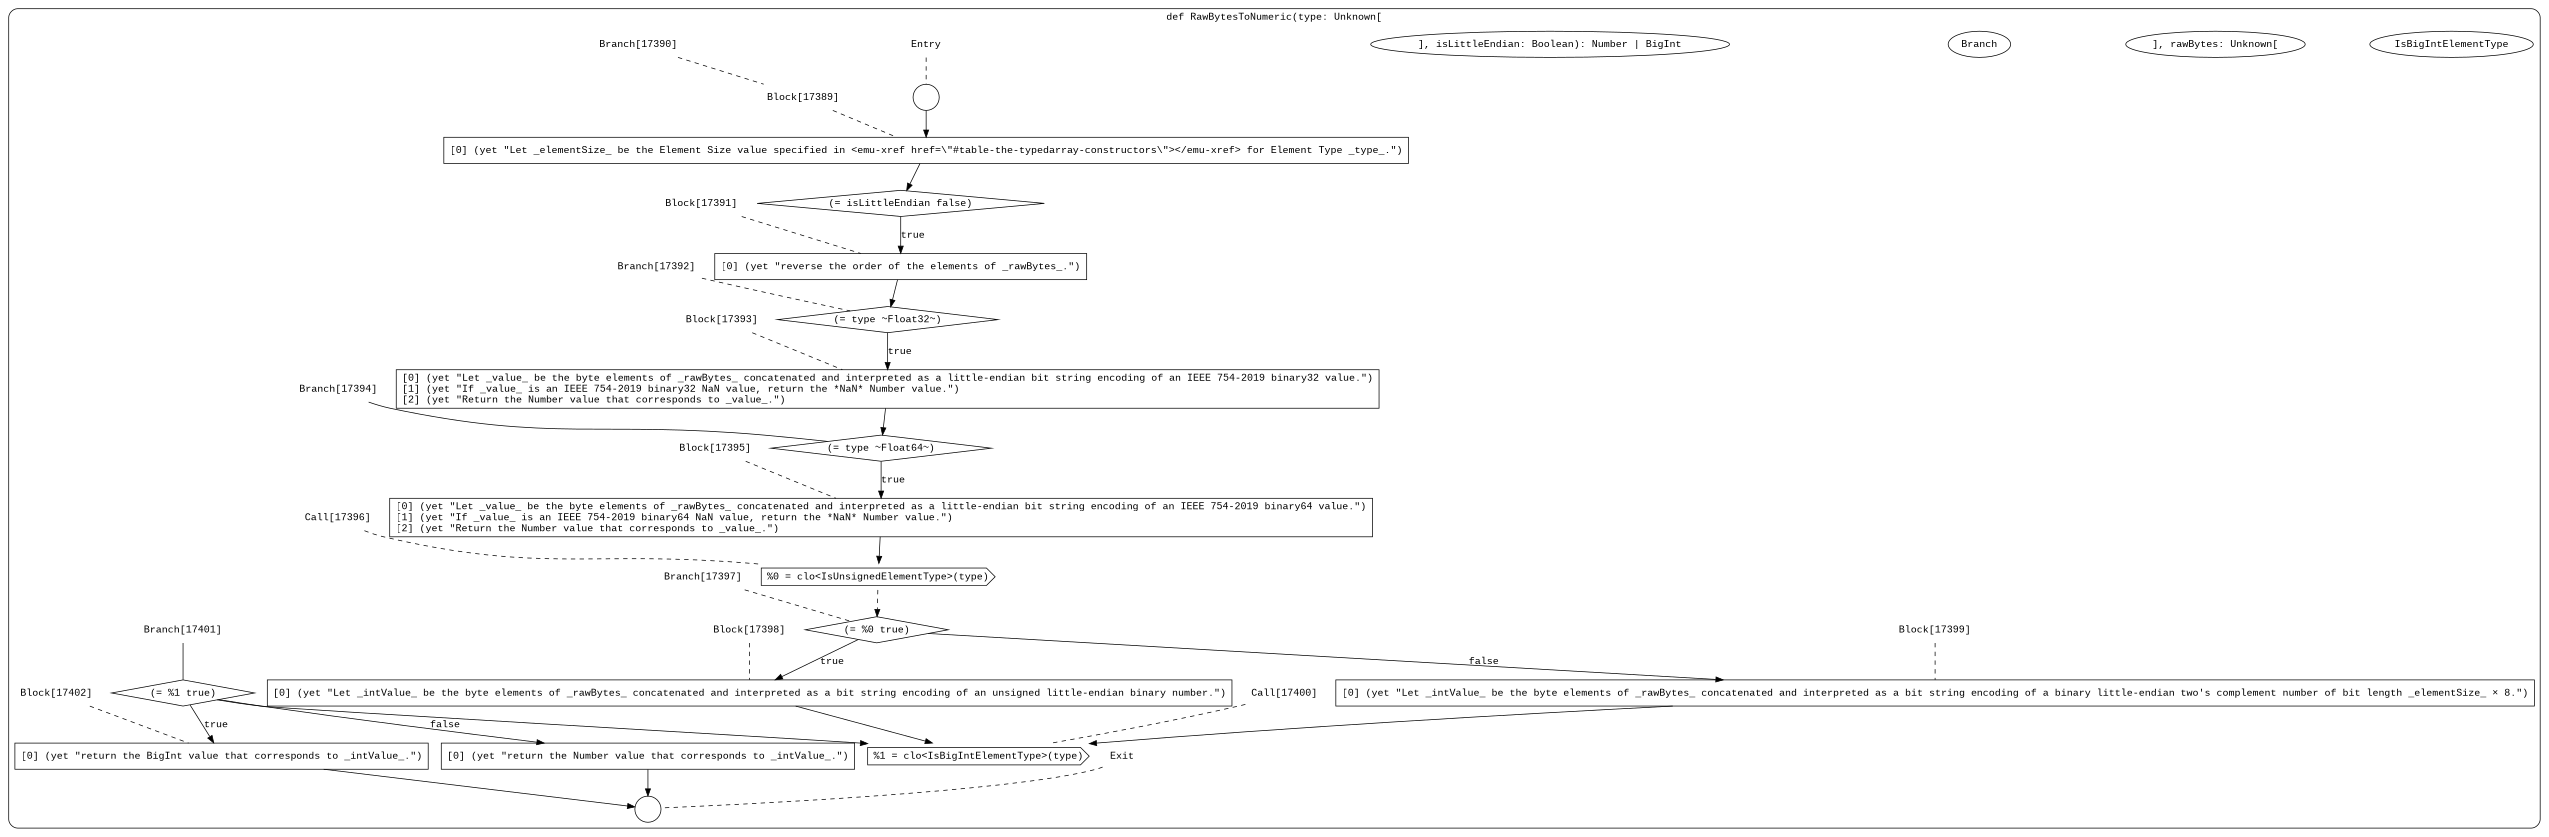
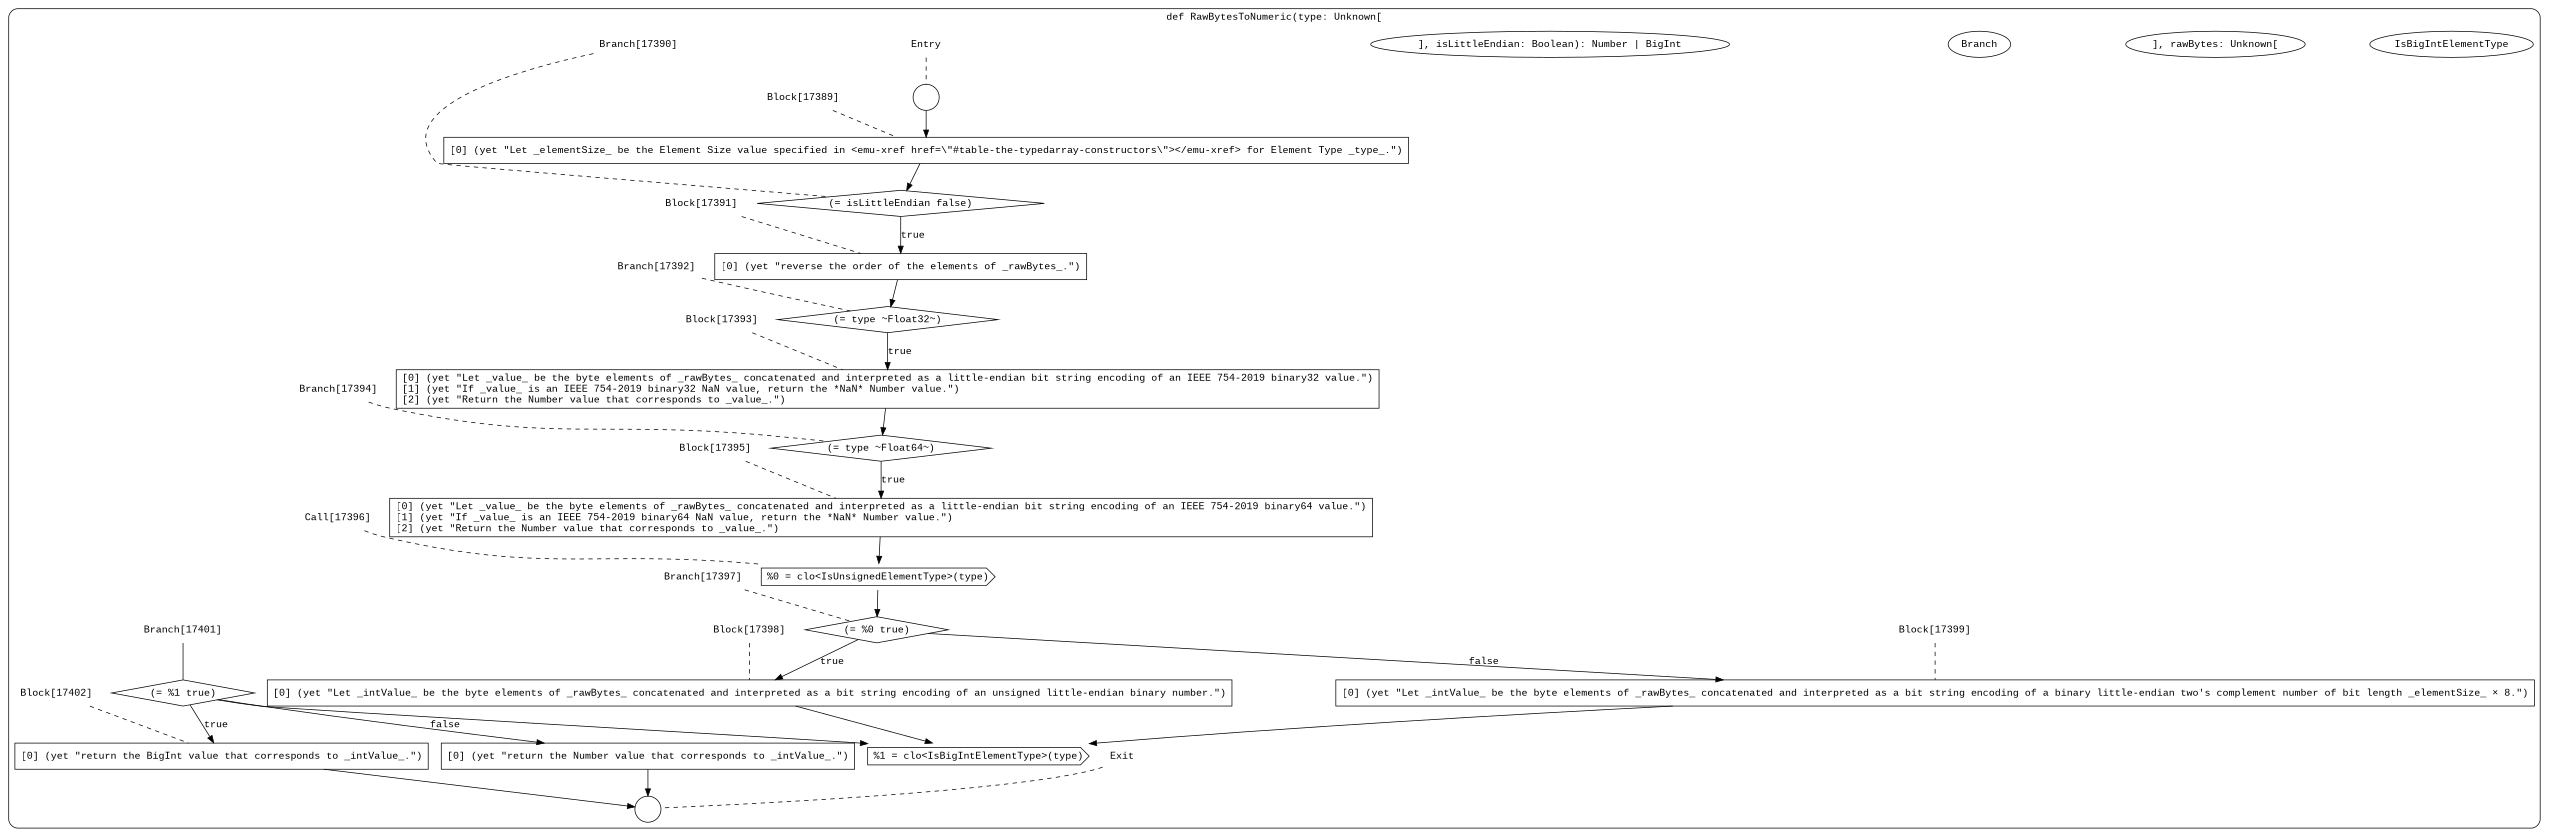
(721, 71) -> (522, 171)
(597, 429) -> (597, 429)
(878, 600) -> (878, 600)
(1284, 693) -> none
